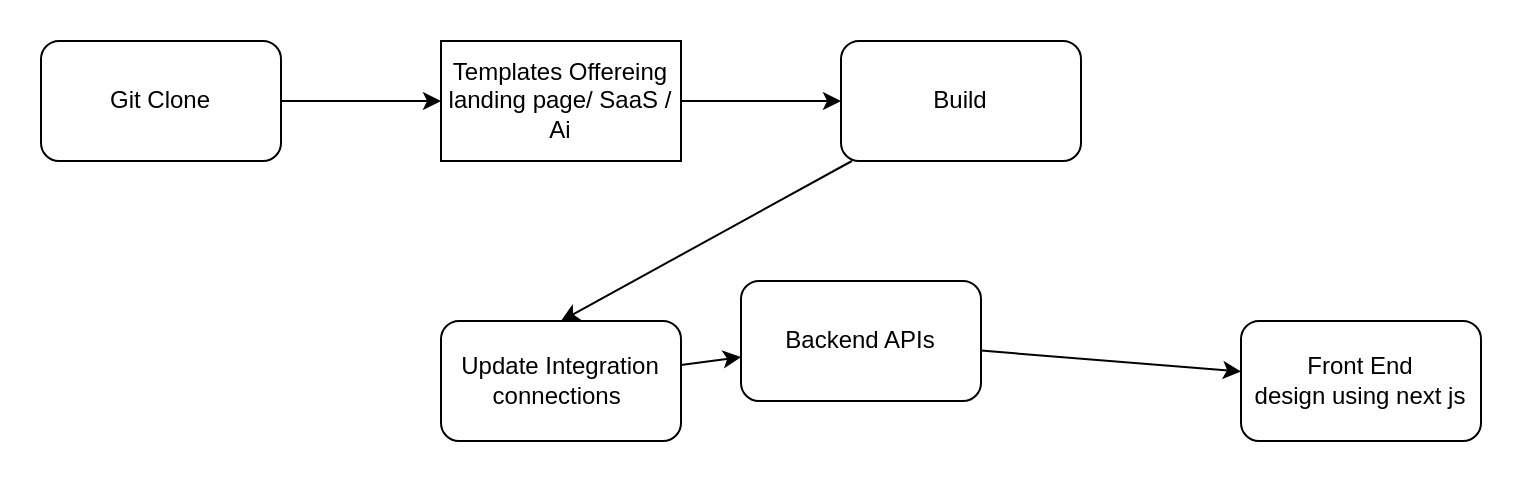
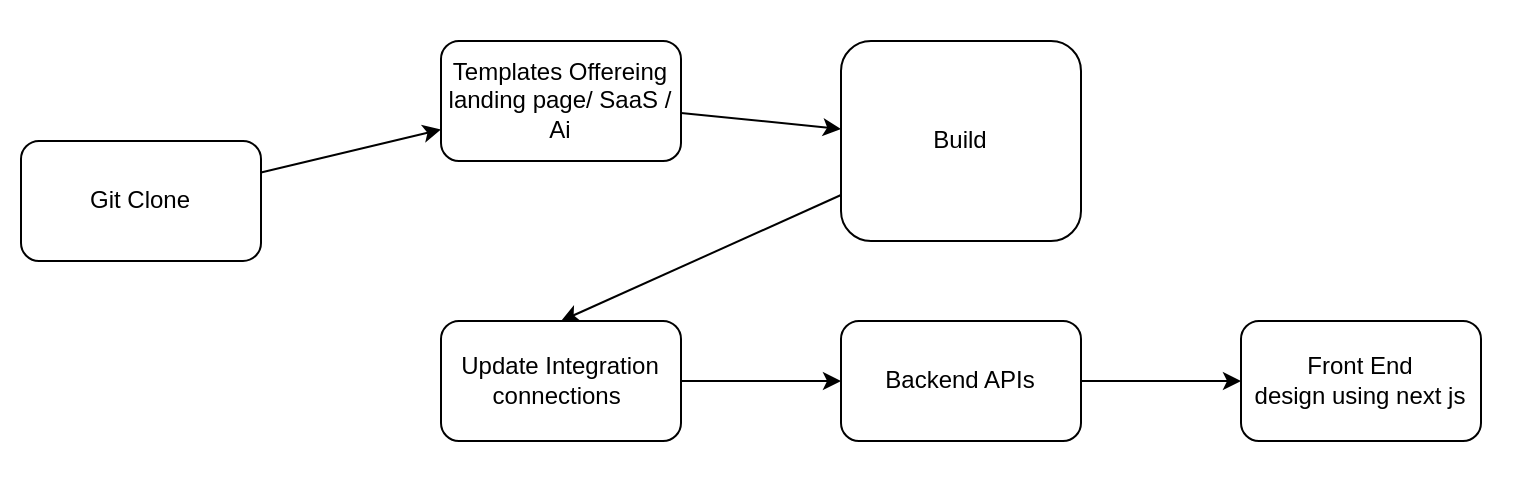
(161, 101) -> (141, 201)
(561, 101) -> (561, 101)
(961, 101) -> (961, 141)
(861, 341) -> (961, 381)
